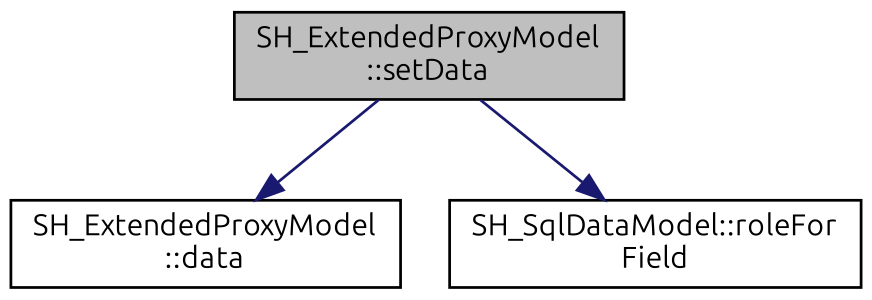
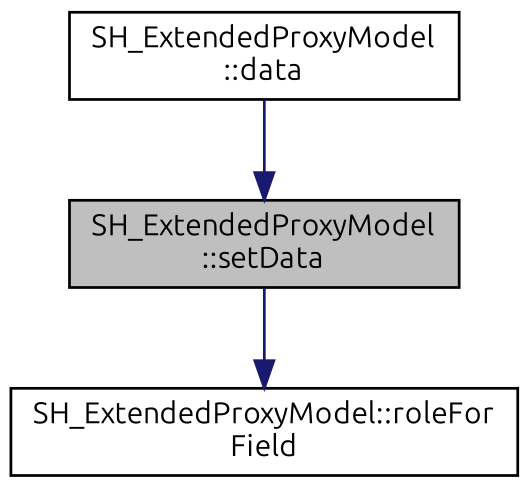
(328, 141) -> (264, 136)
(655, 244) -> (264, 432)
